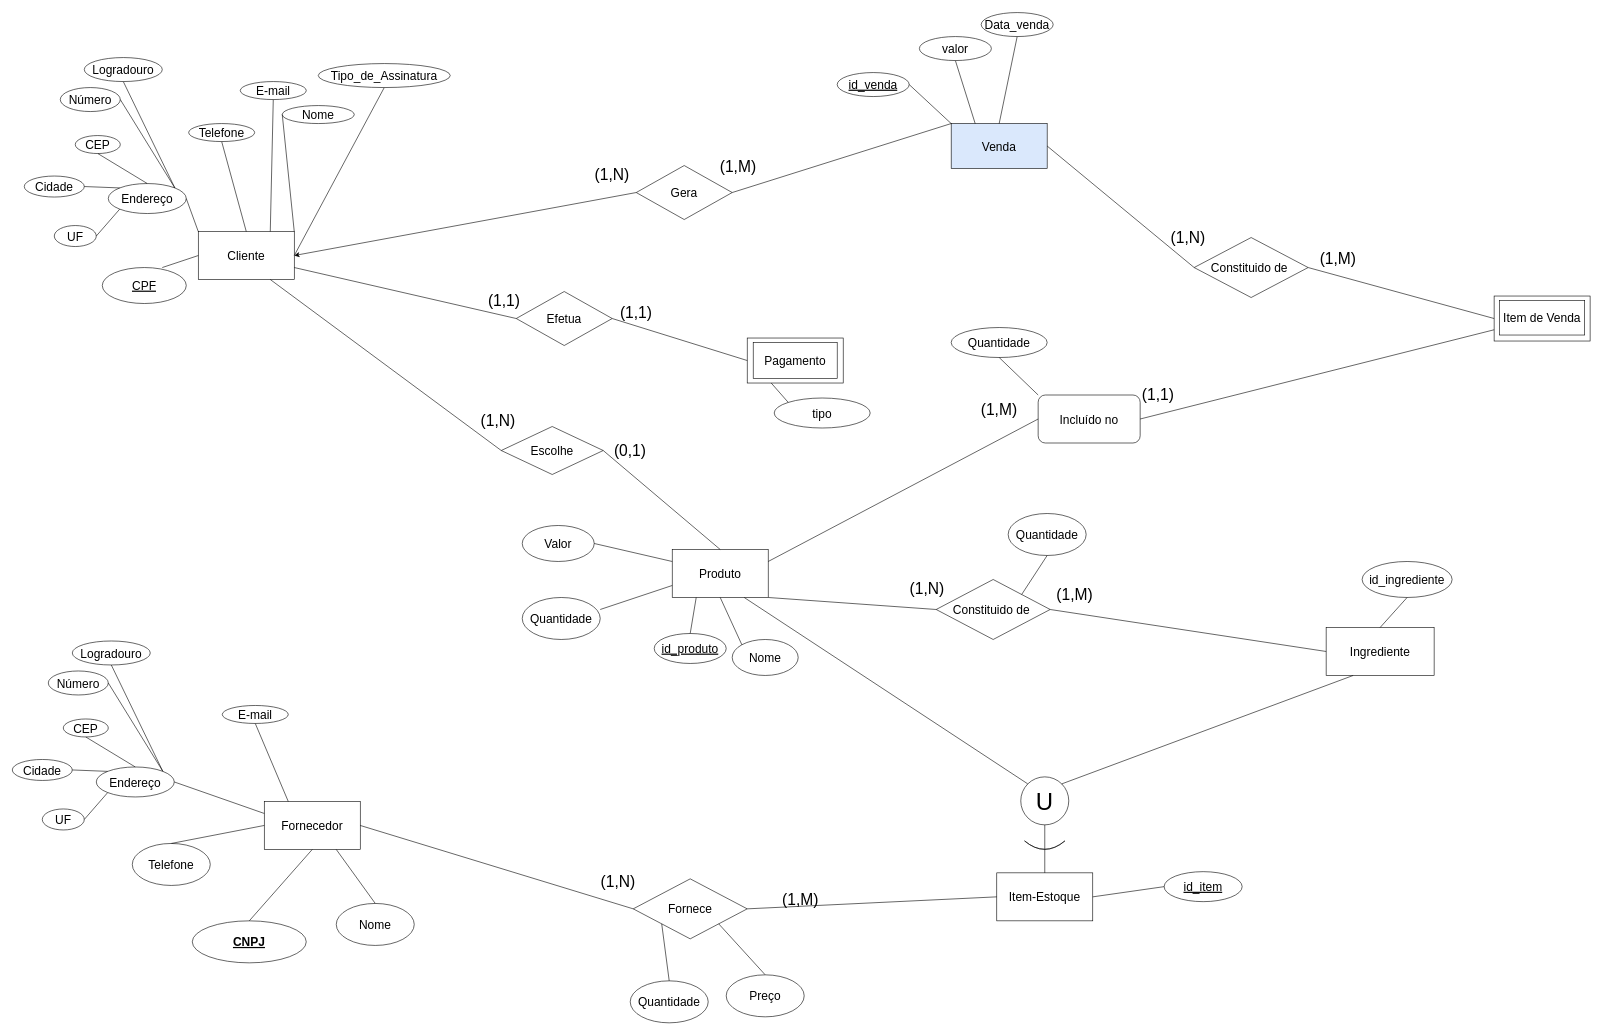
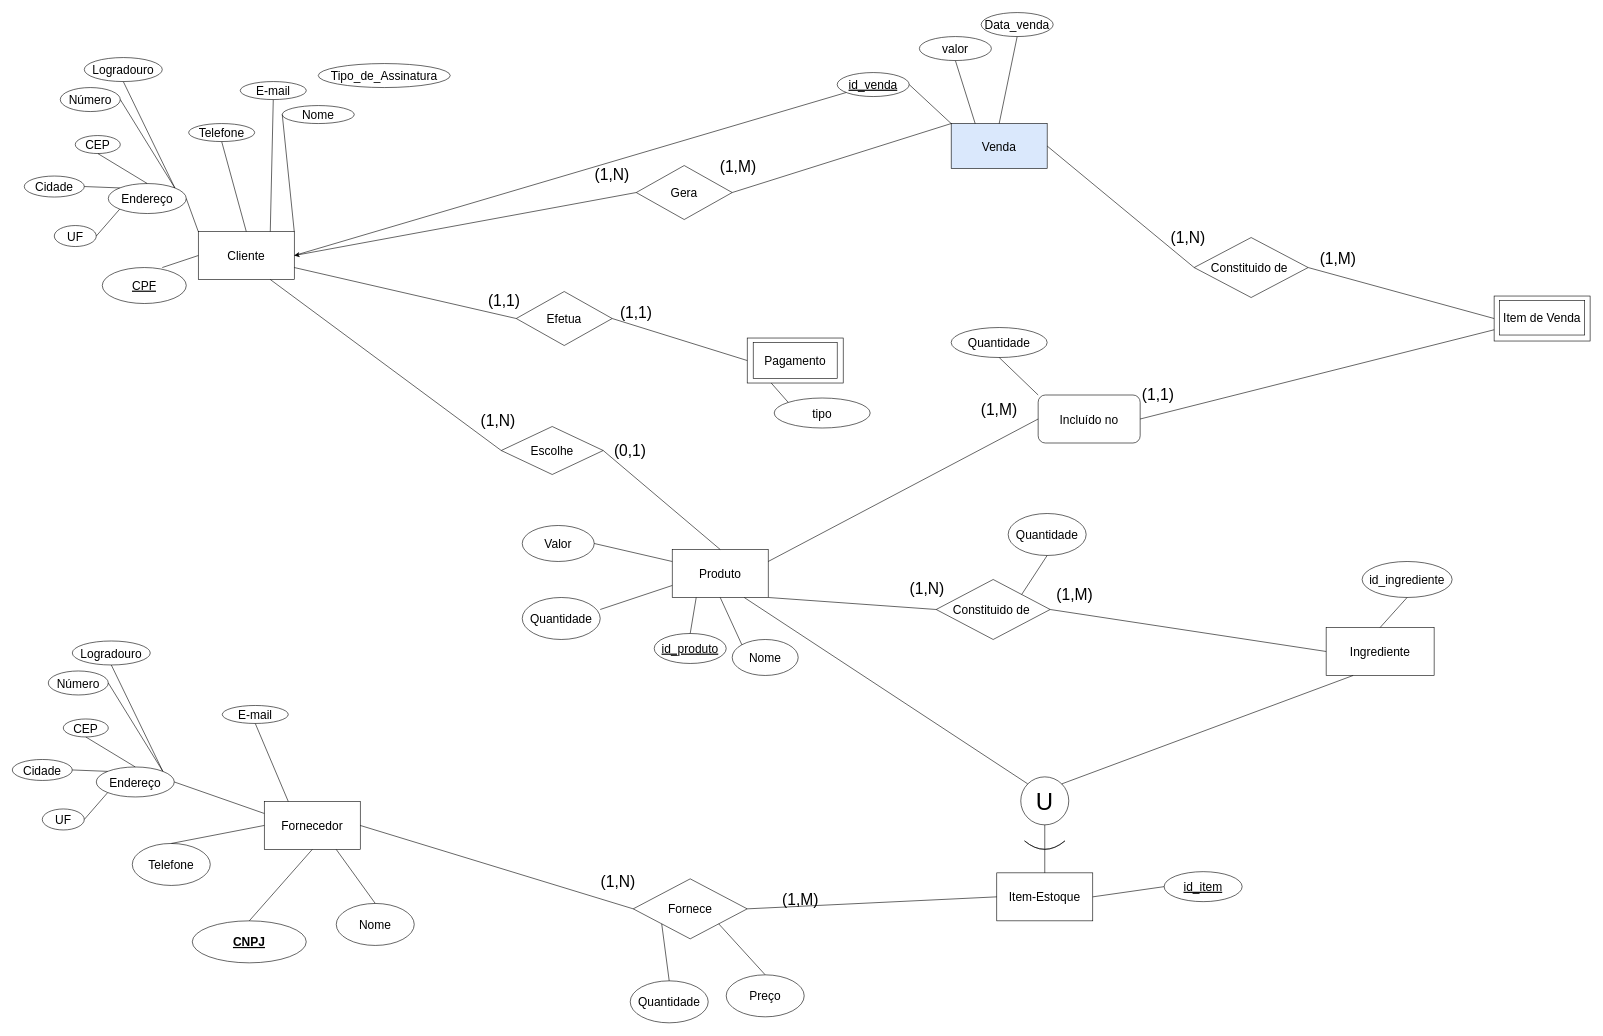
(339, 171) -> (577, 172)
